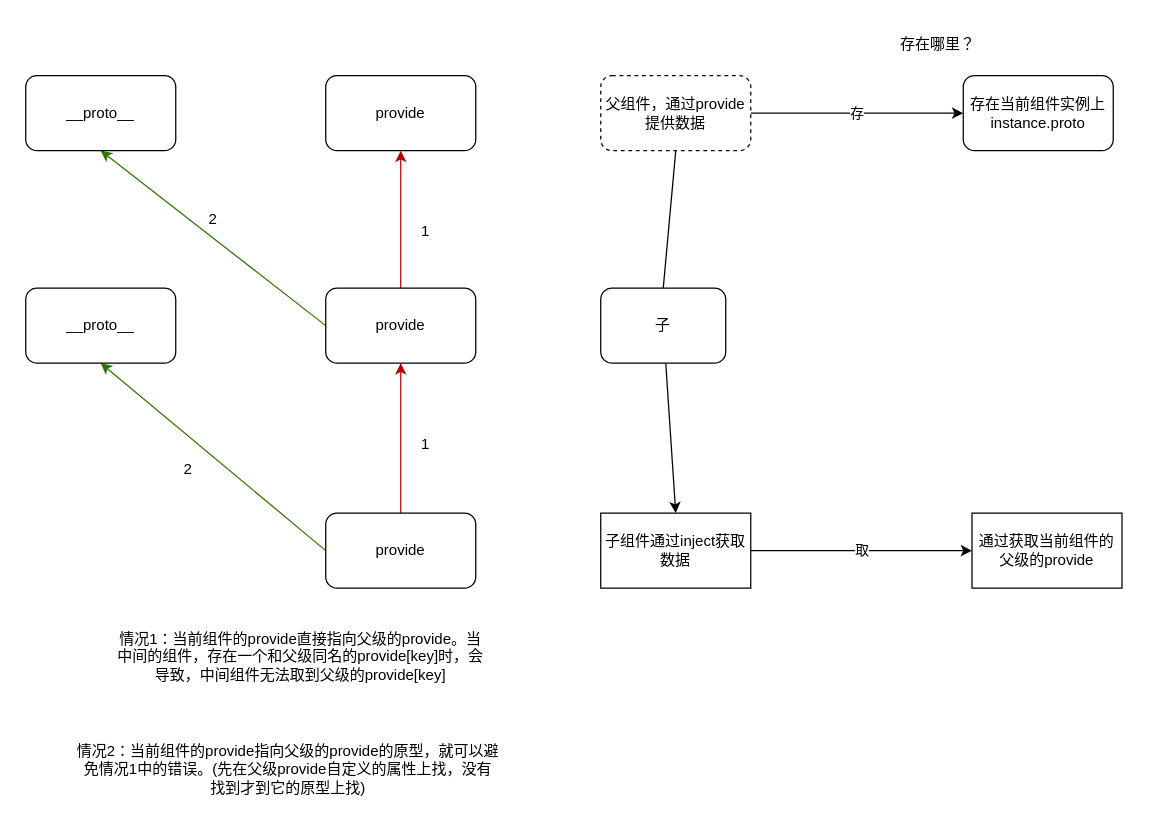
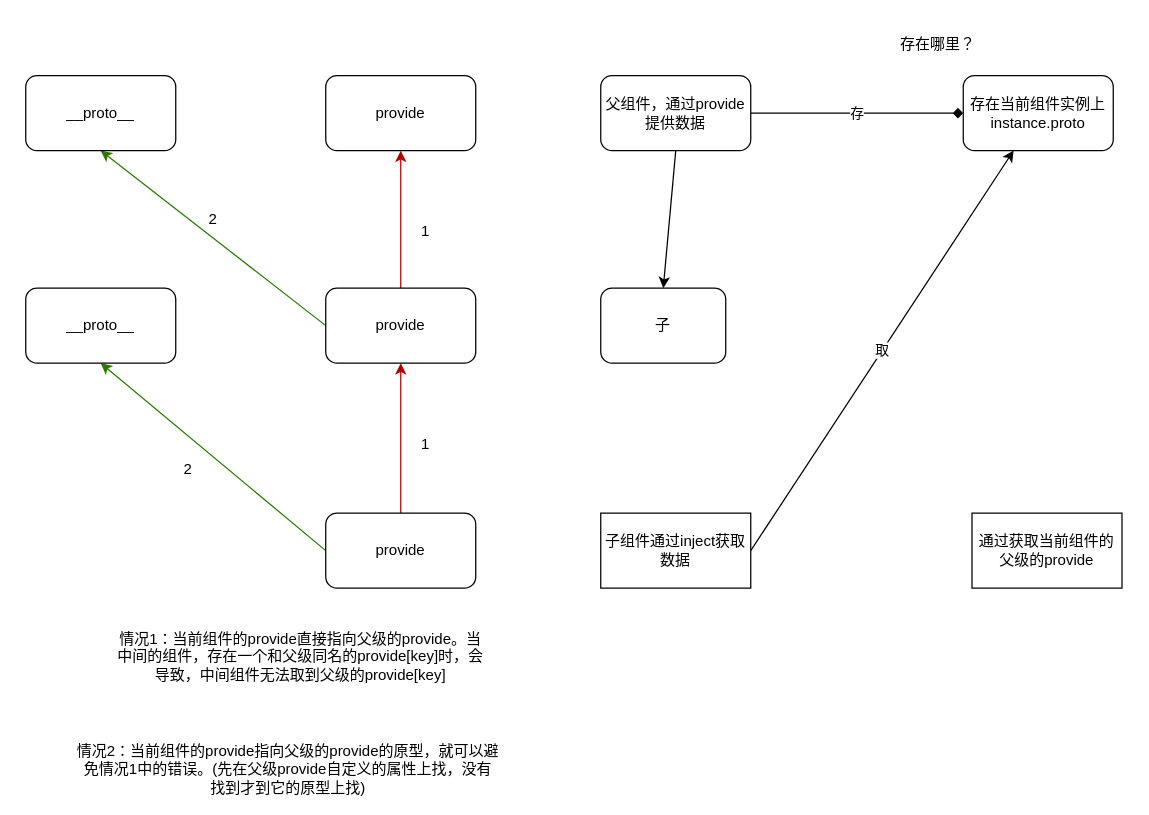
(676, 113) -> (676, 113)
(953, 113) -> (952, 113)
(664, 282) -> (664, 278)
(670, 434) -> none
(857, 551) -> (880, 354)
